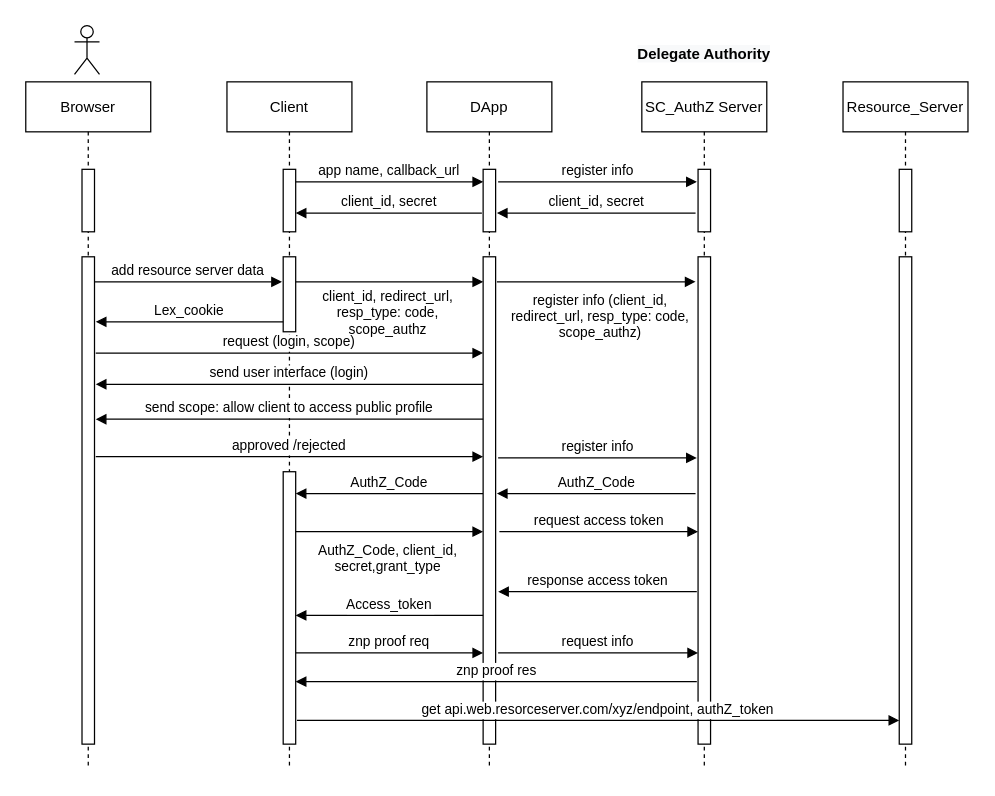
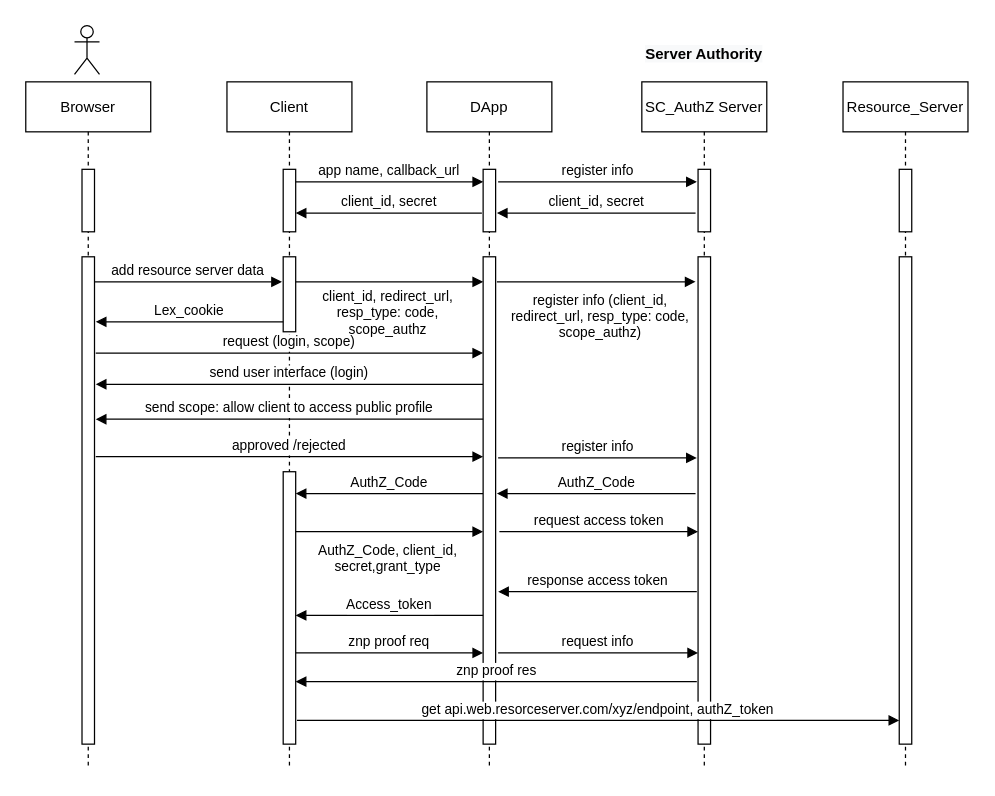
(704, 55) -> (704, 55)
